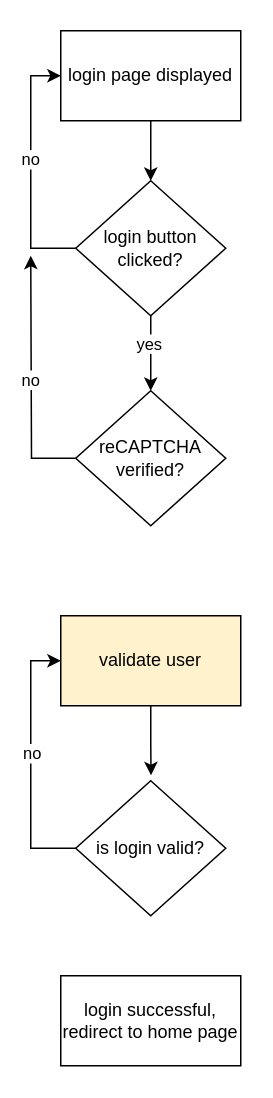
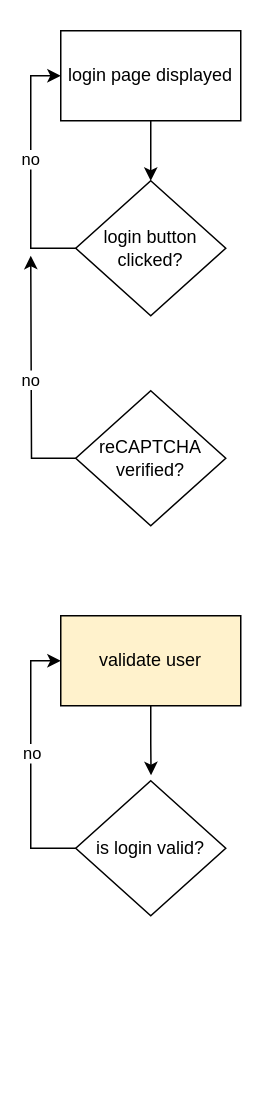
(151, 348) -> none
(151, 1021) -> none
